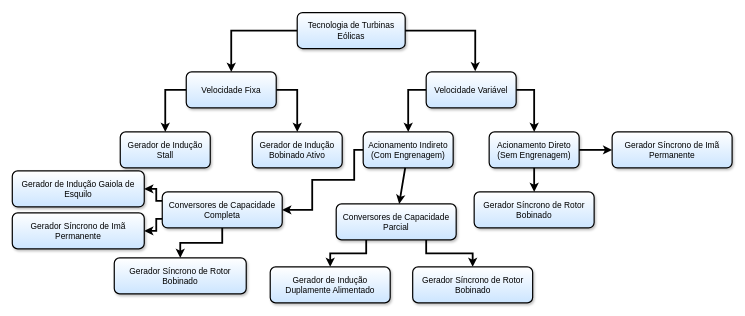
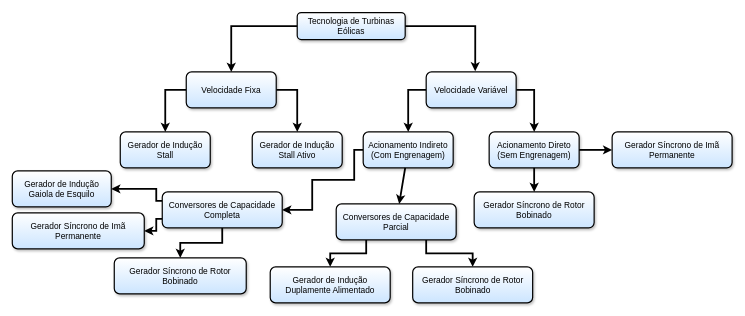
(351, 30) -> (351, 26)
(297, 150) -> (297, 150)
(78, 189) -> (62, 189)
